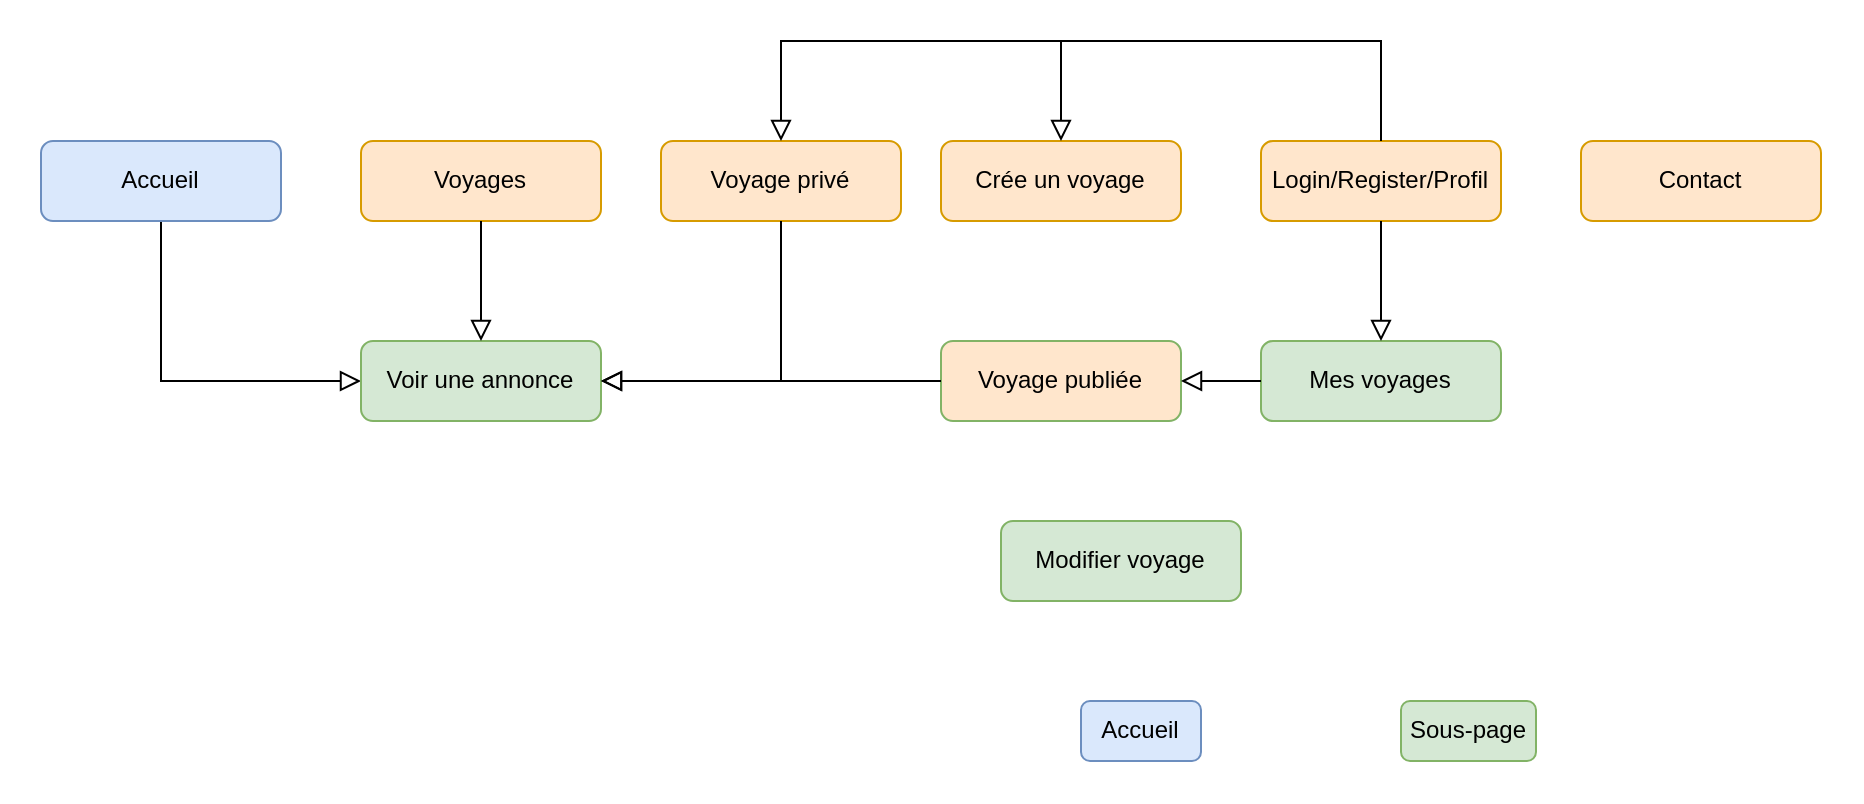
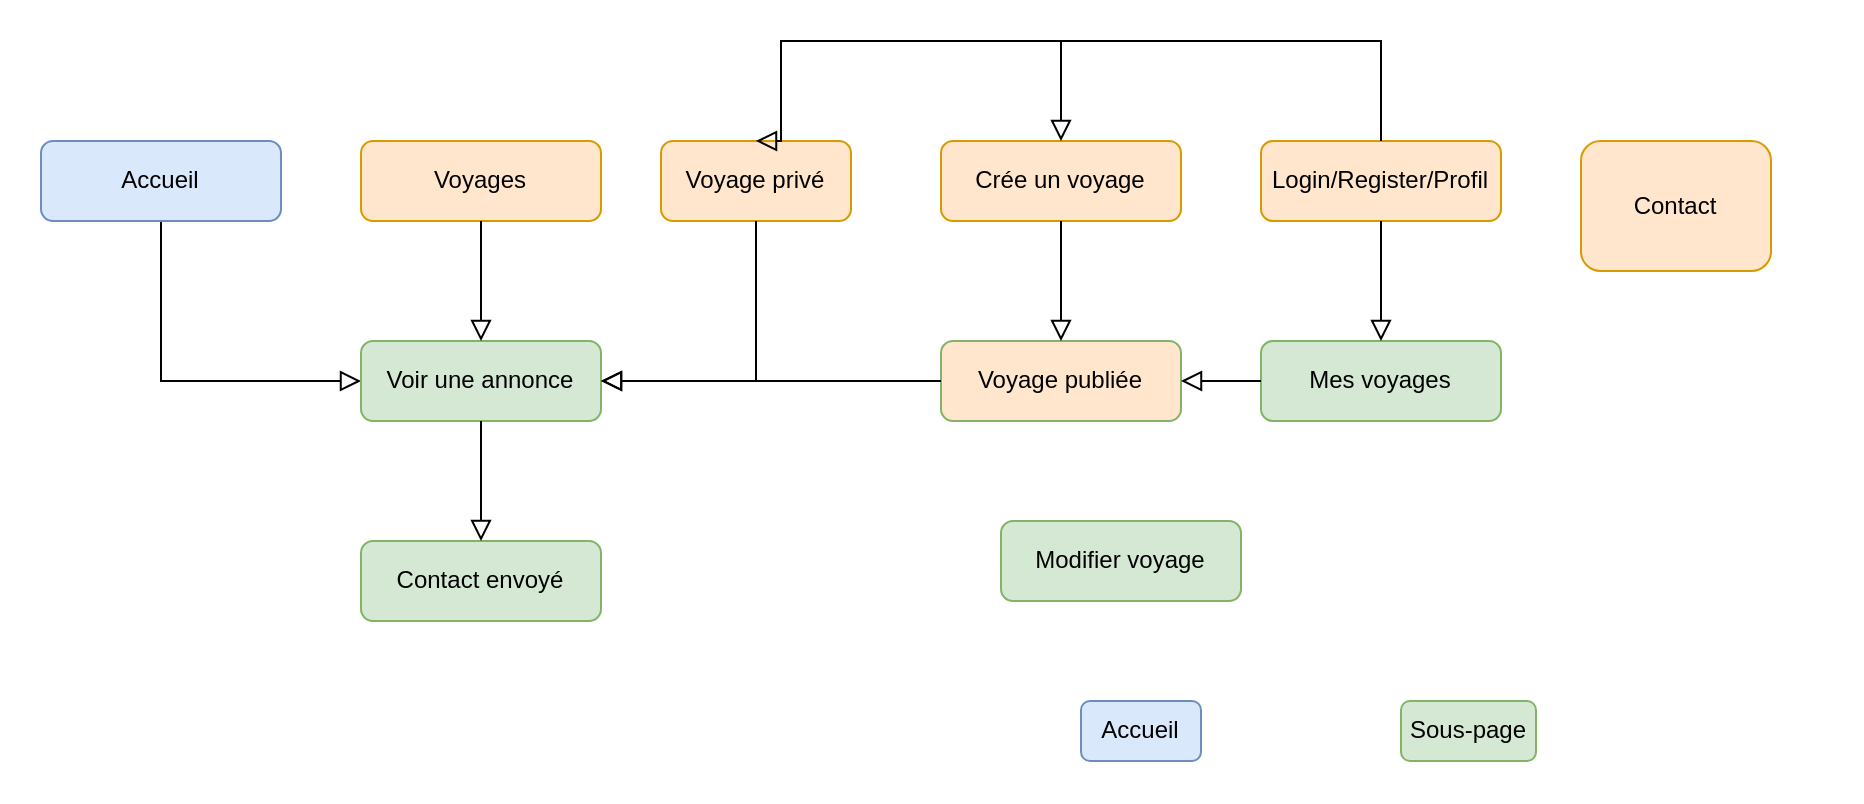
(781, 181) -> (756, 181)
(1701, 181) -> (1676, 206)
none -> (1061, 270)
none -> (481, 470)
none -> (481, 581)
